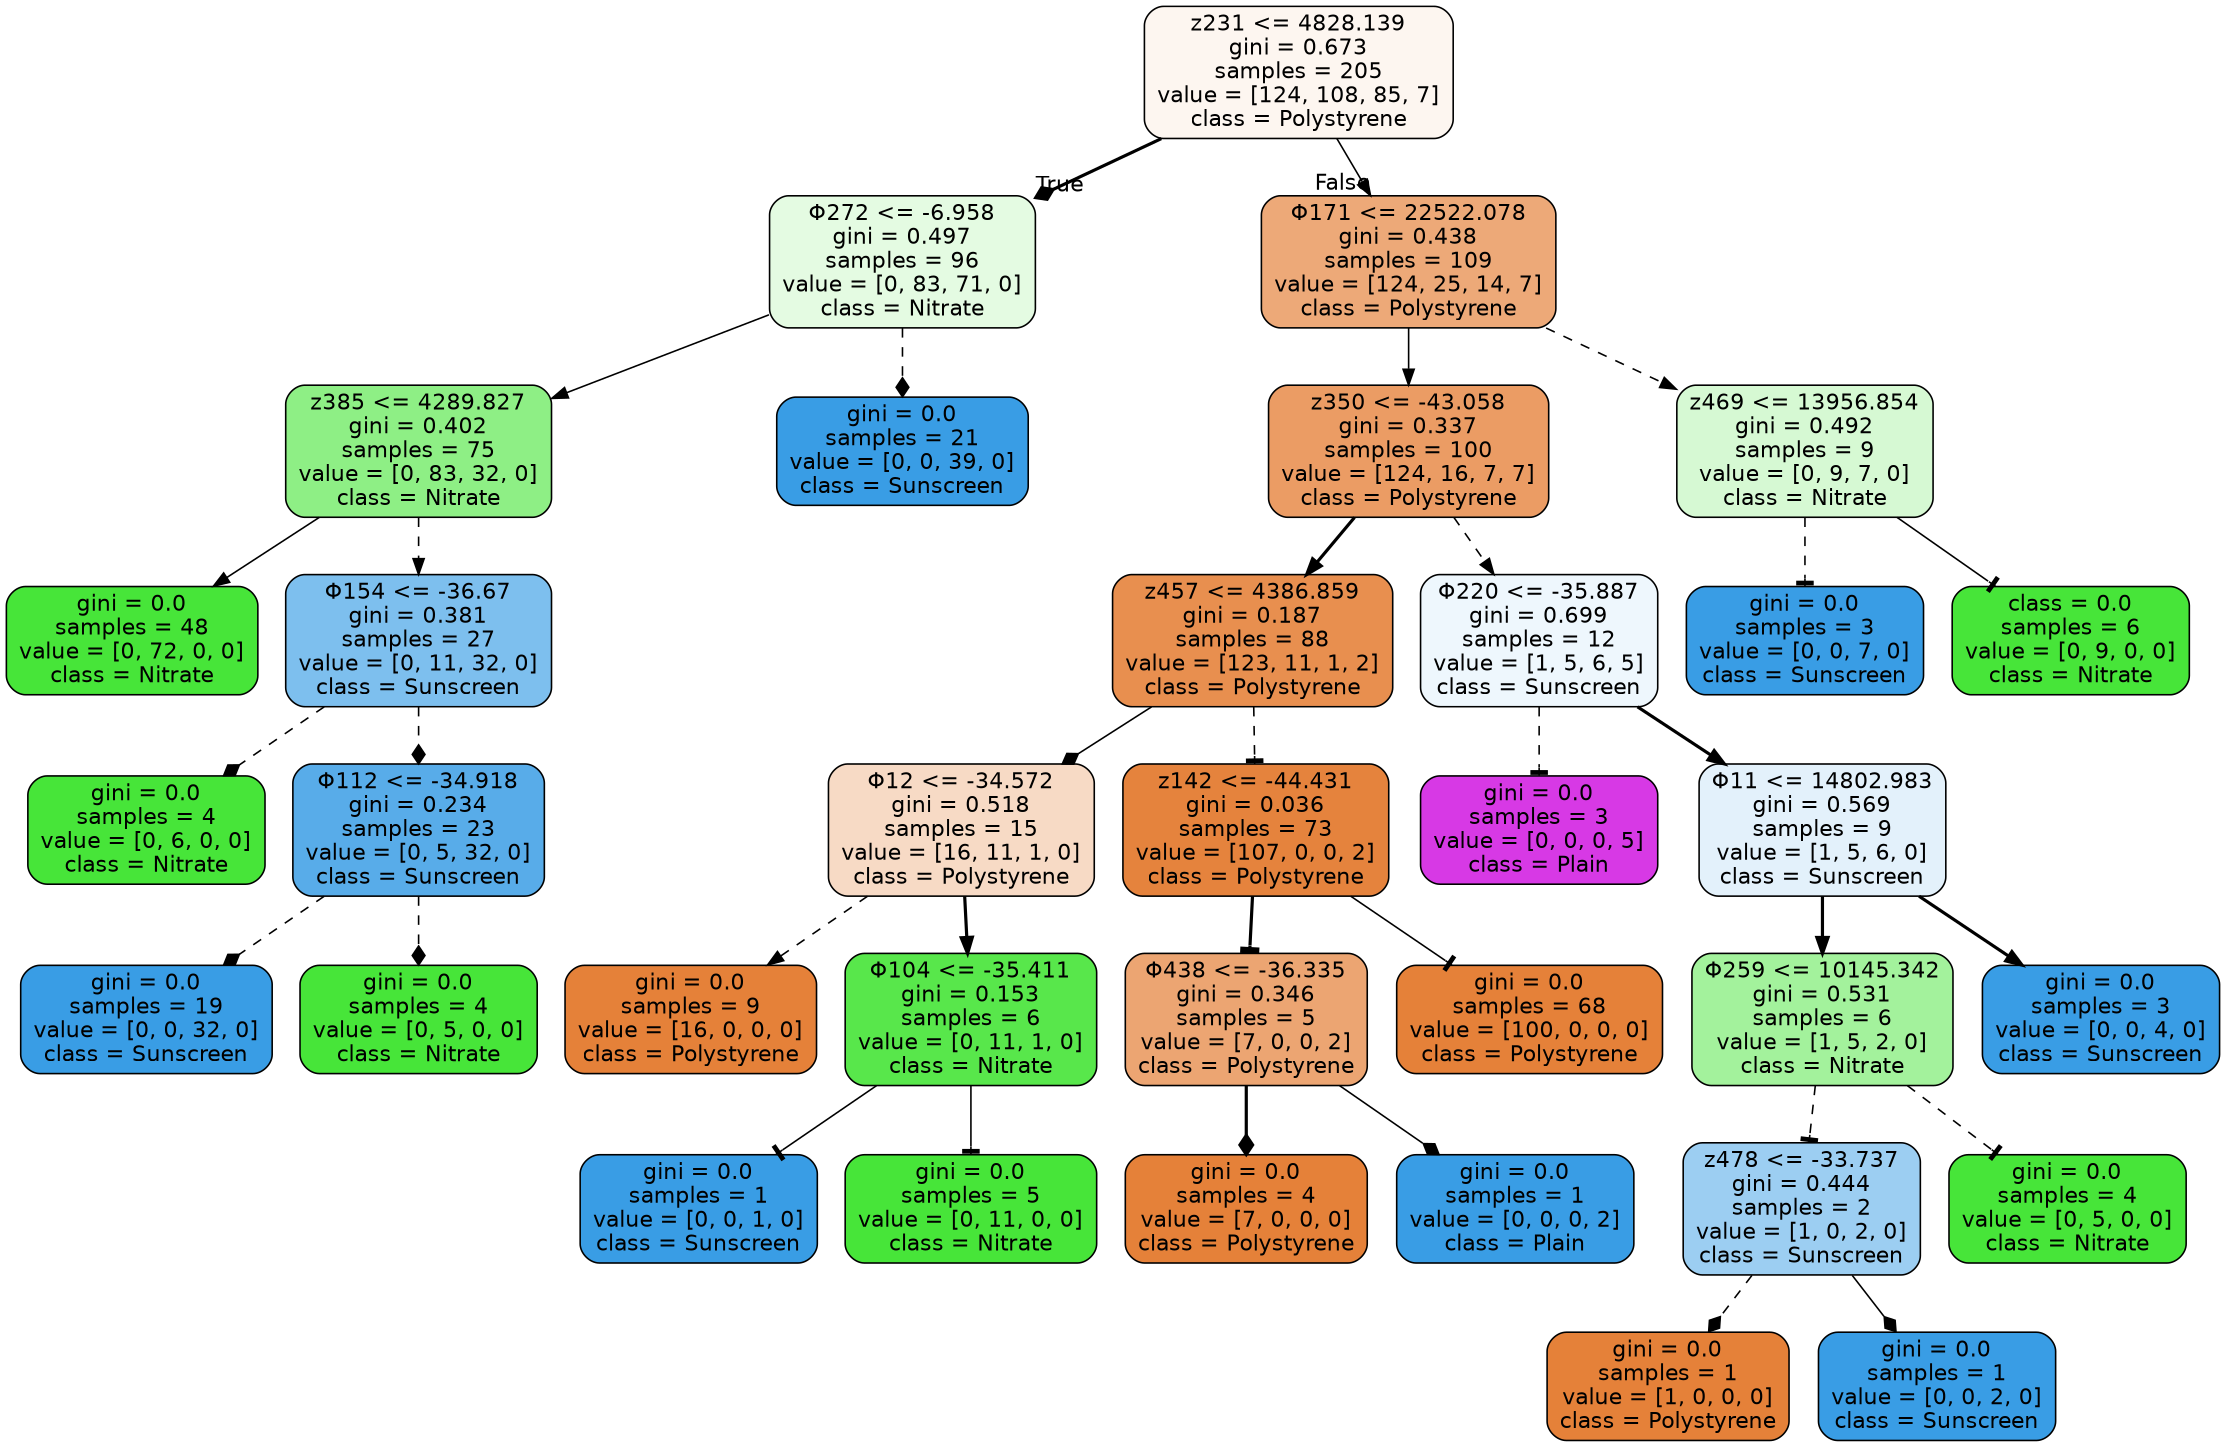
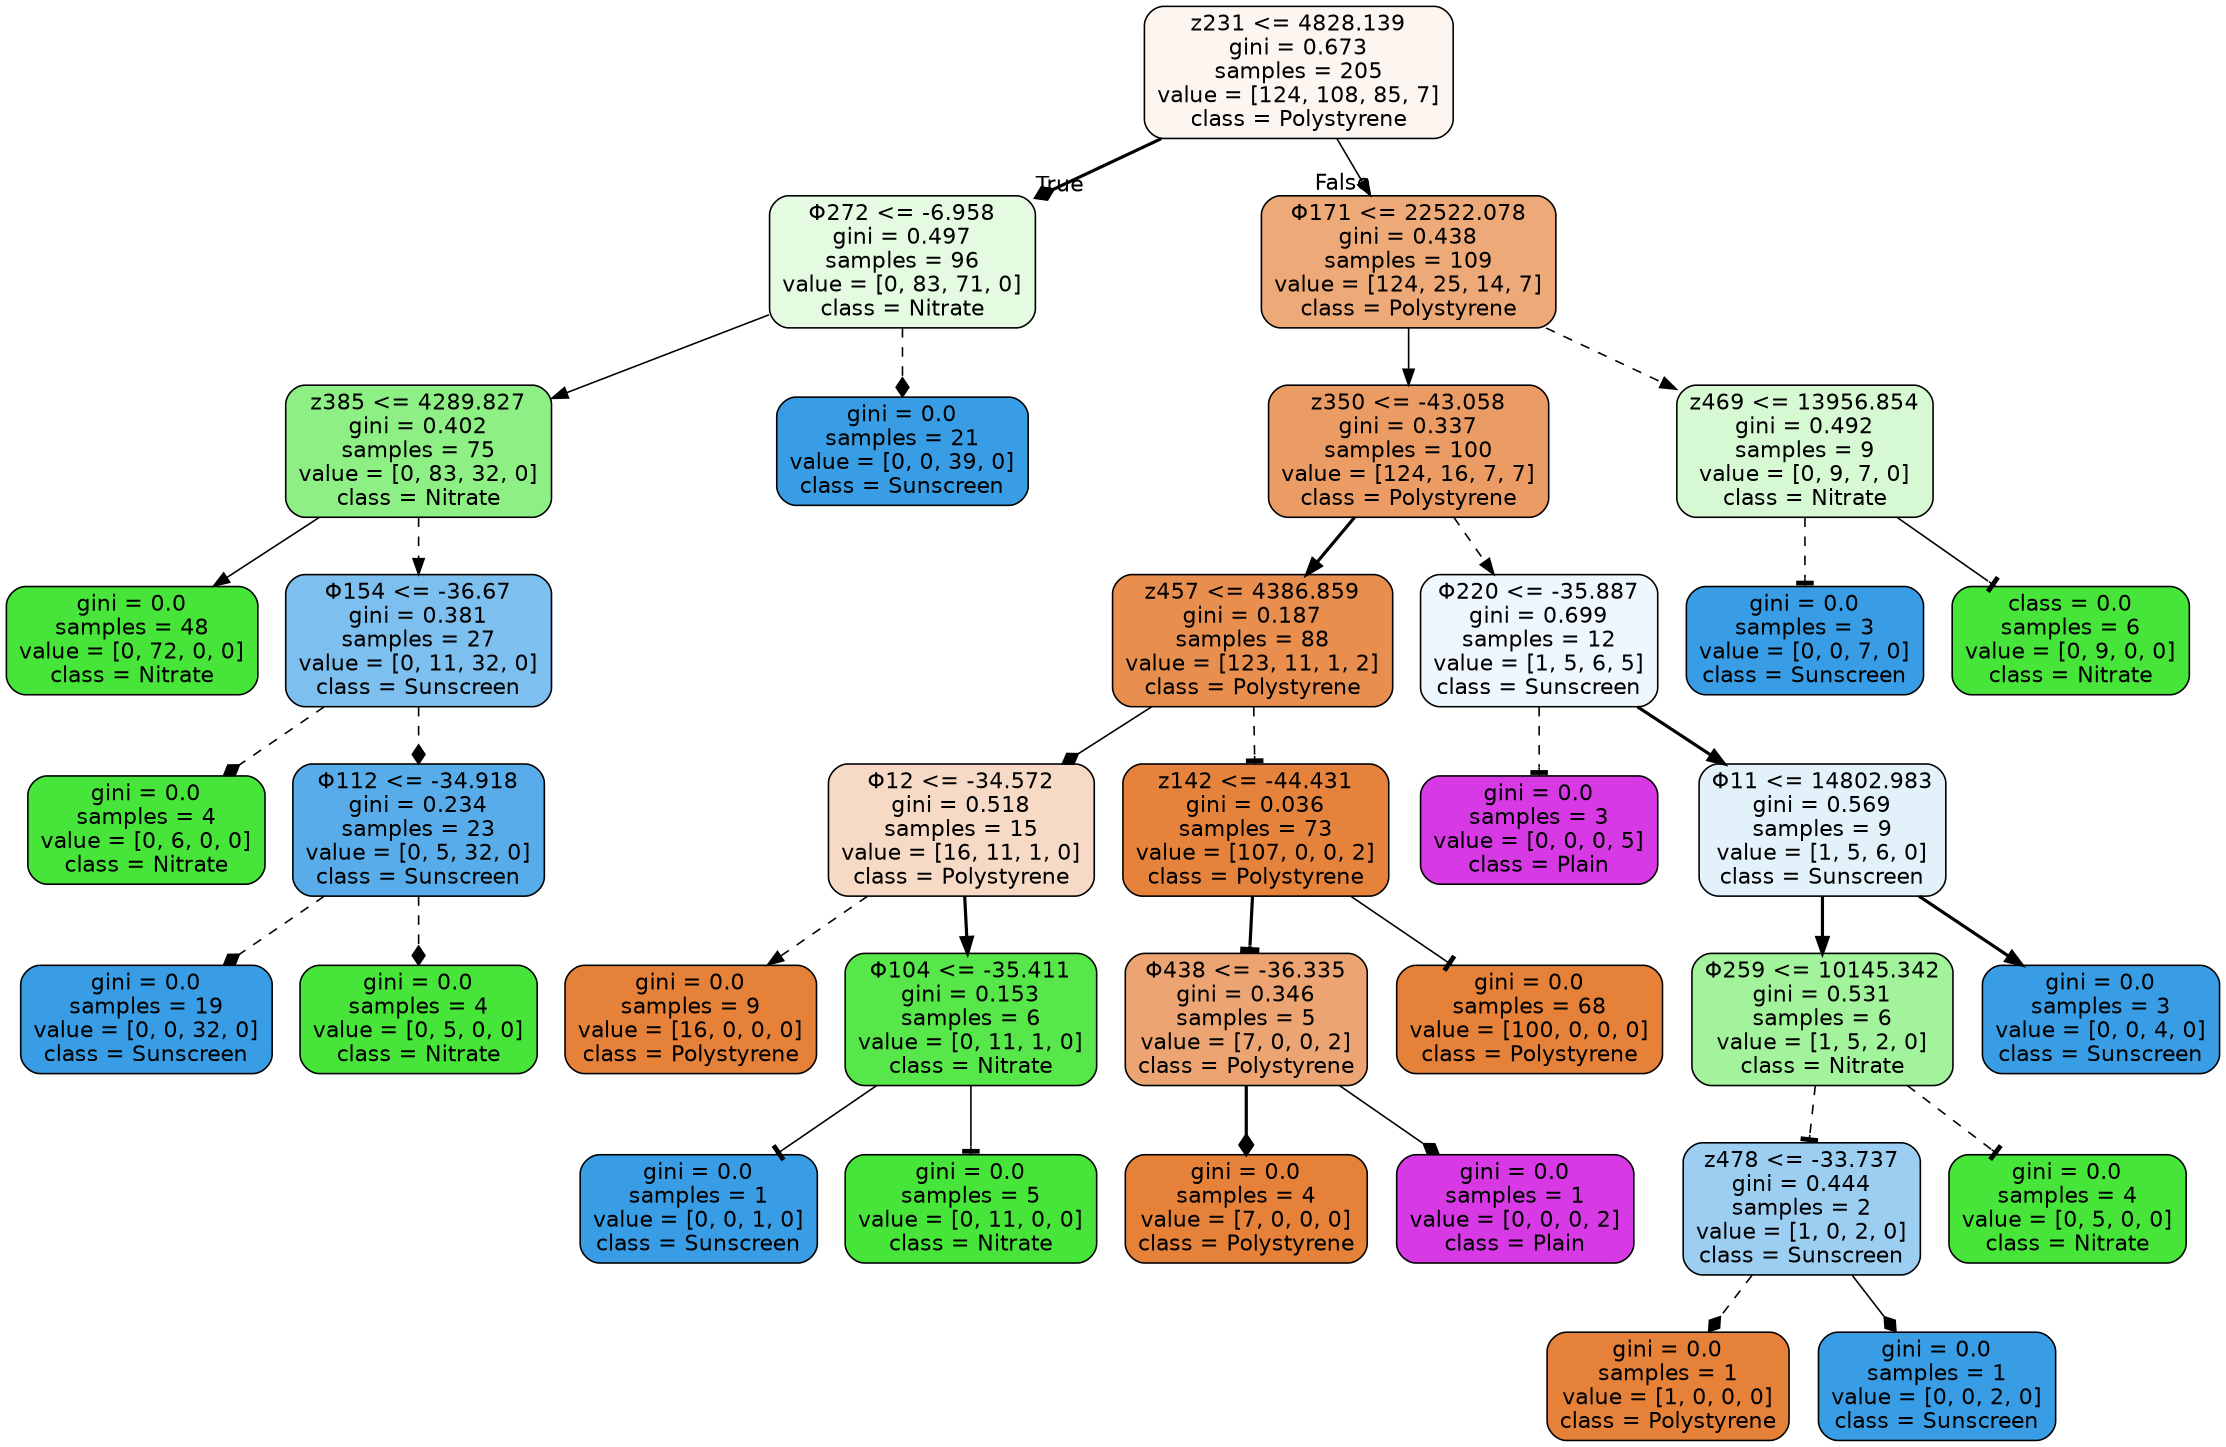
(1515, 1209) -> (1515, 1209)
